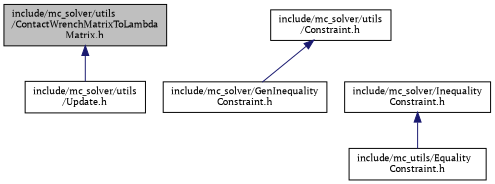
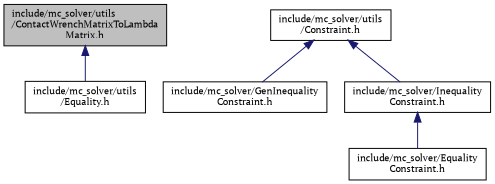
none -> (378, 64)
(85, 97) -> (85, 97)
(418, 164) -> (418, 164)
